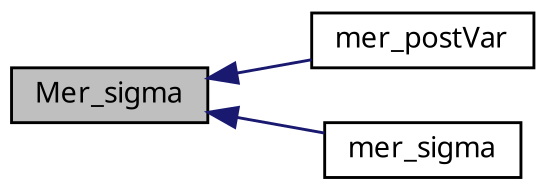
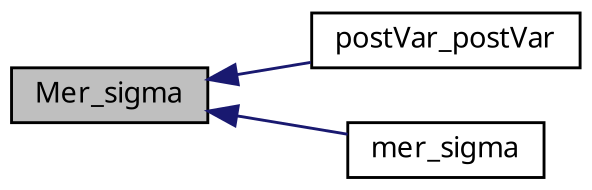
(423, 40) -> (446, 40)
